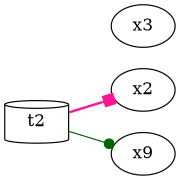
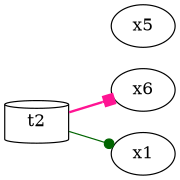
(143, 26) -> (143, 26)
(143, 90) -> (143, 90)
(143, 154) -> (143, 154)
